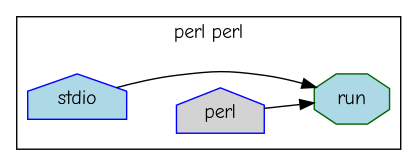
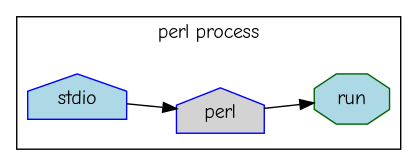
(209, 33) -> (209, 33)
(209, 72) -> (145, 106)
